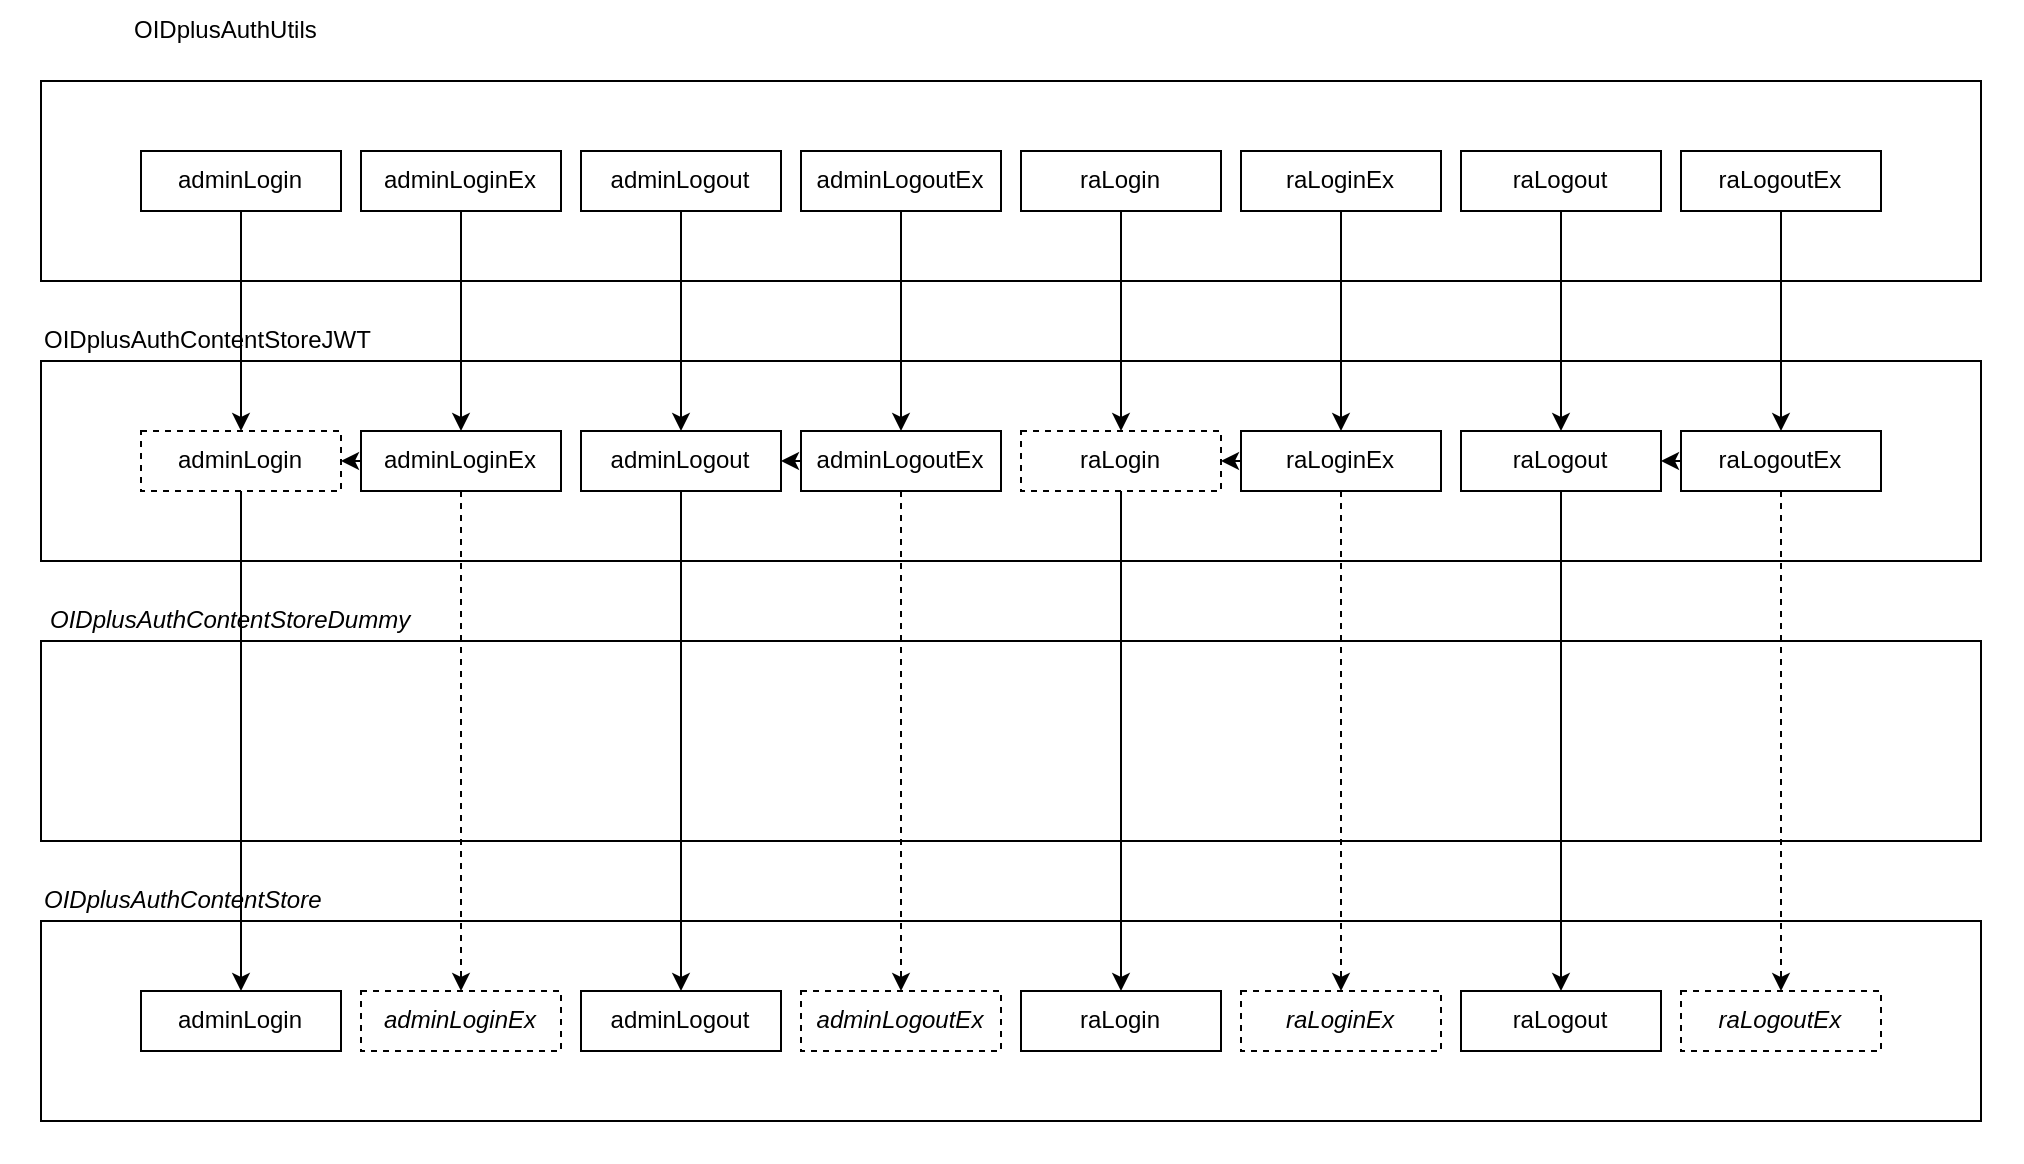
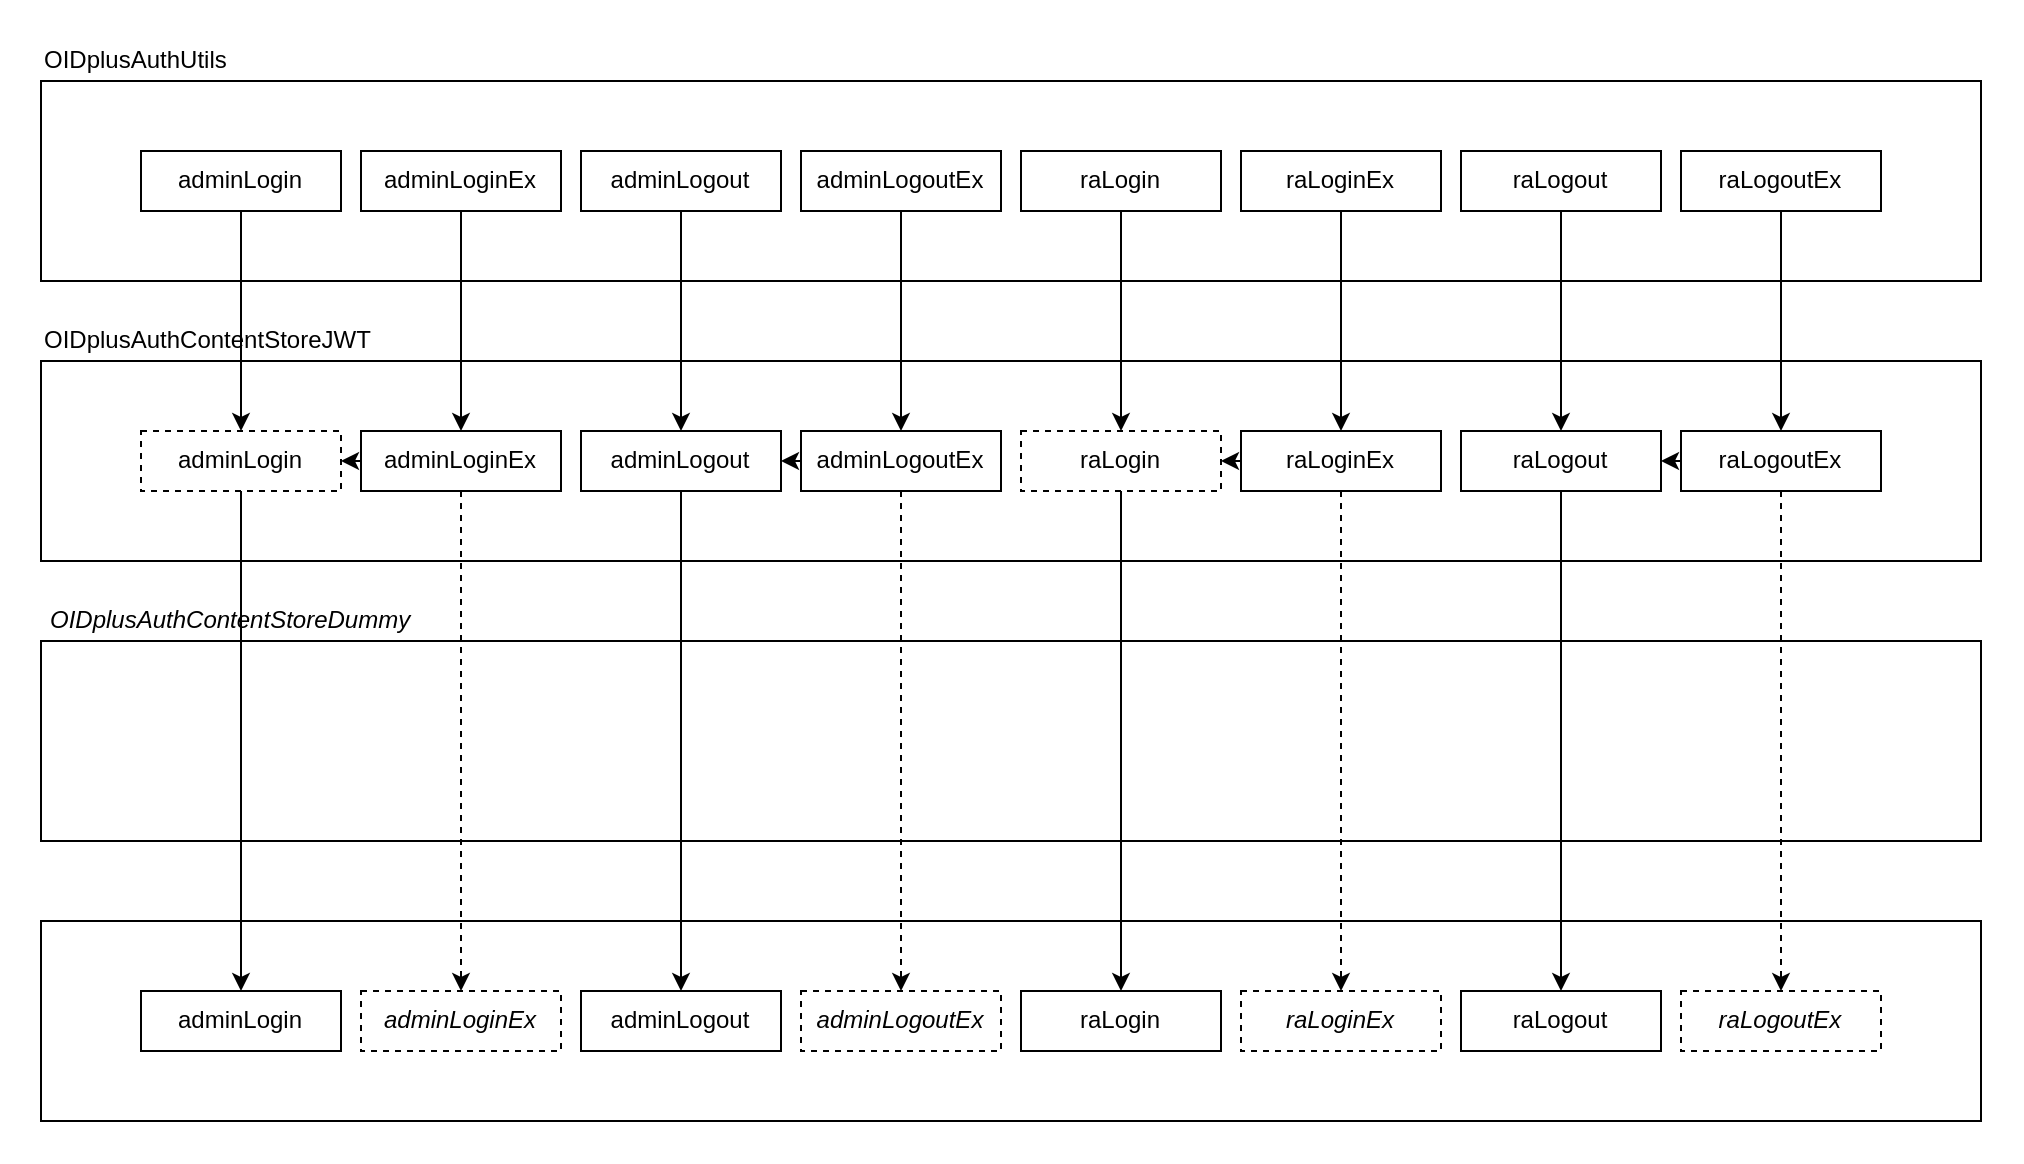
(451, 31) -> (361, 61)
(361, 901) -> none
